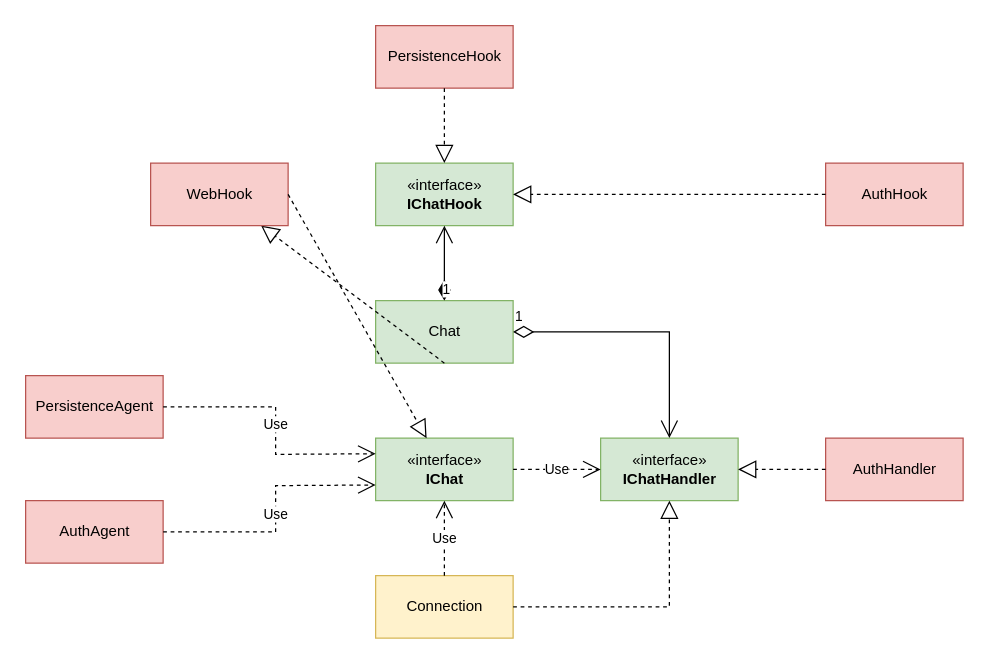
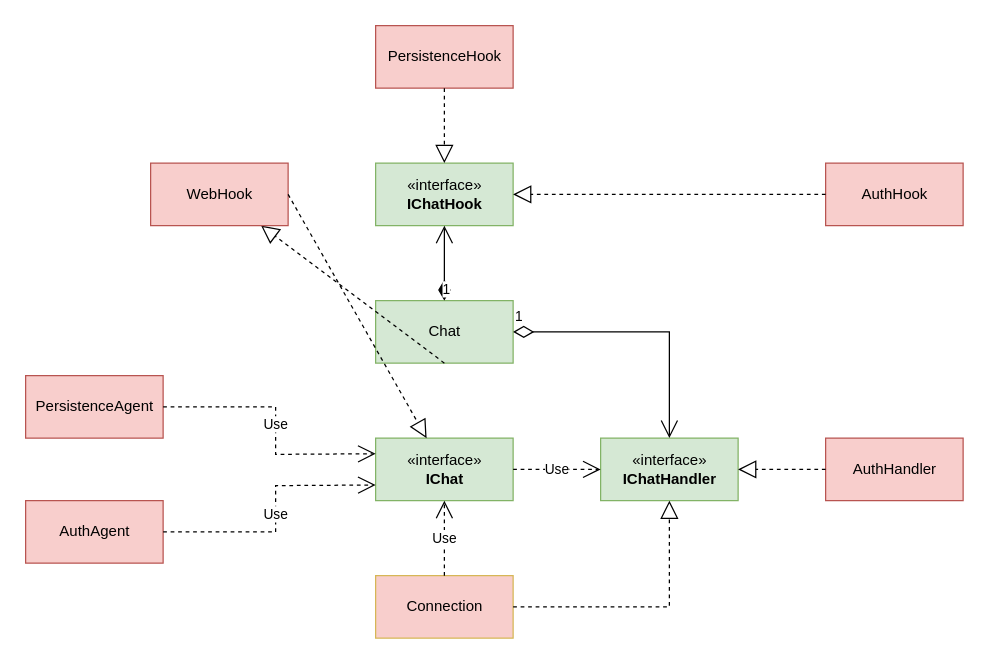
(444, 607) -> (444, 607)
